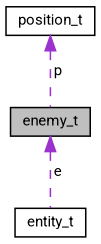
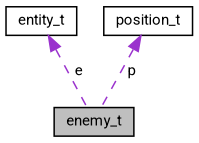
(50, 180) -> (71, 78)
